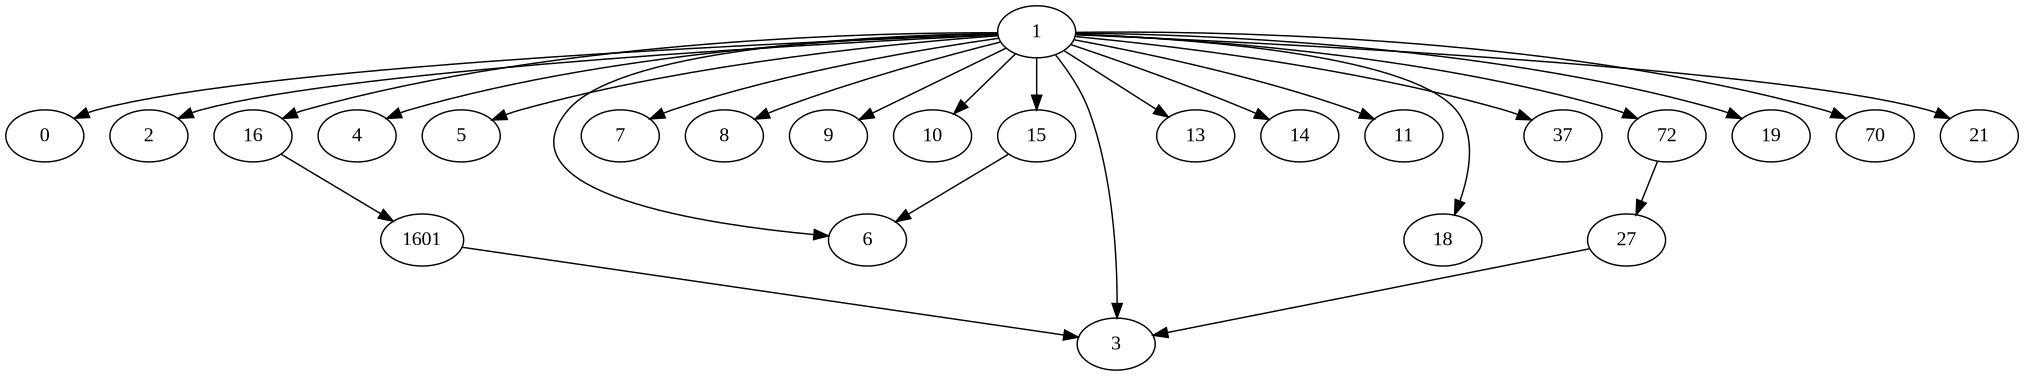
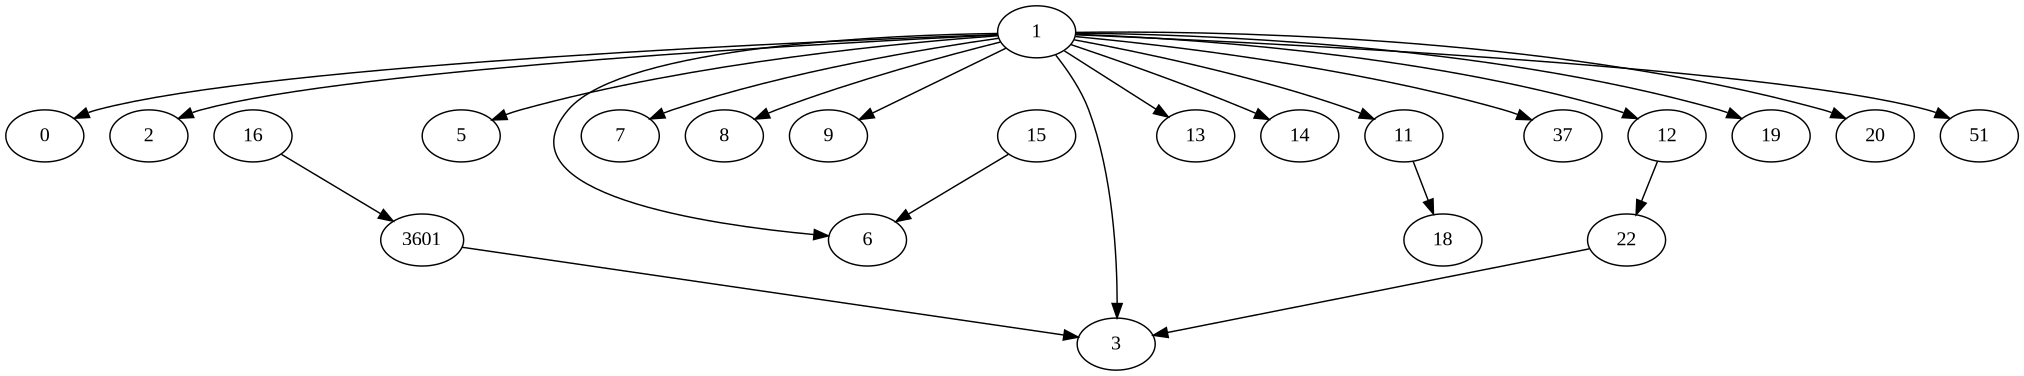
(644, 50) -> none
(1366, 68) -> (1421, 181)
(1037, 77) -> none
(357, 136) -> none
(933, 136) -> none
(1667, 136) -> (1667, 136)
(1875, 136) -> (1875, 136)
(1979, 136) -> (1979, 136)
(422, 240) -> (422, 240)
(1627, 240) -> (1627, 240)
